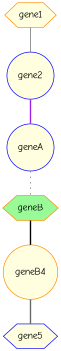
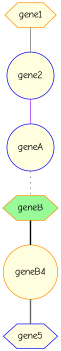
(30, 112) -> (30, 112)
